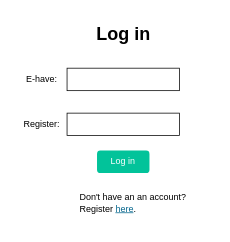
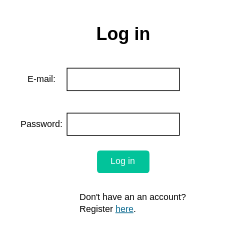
(42, 79) -> (42, 79)
(42, 124) -> (42, 124)
